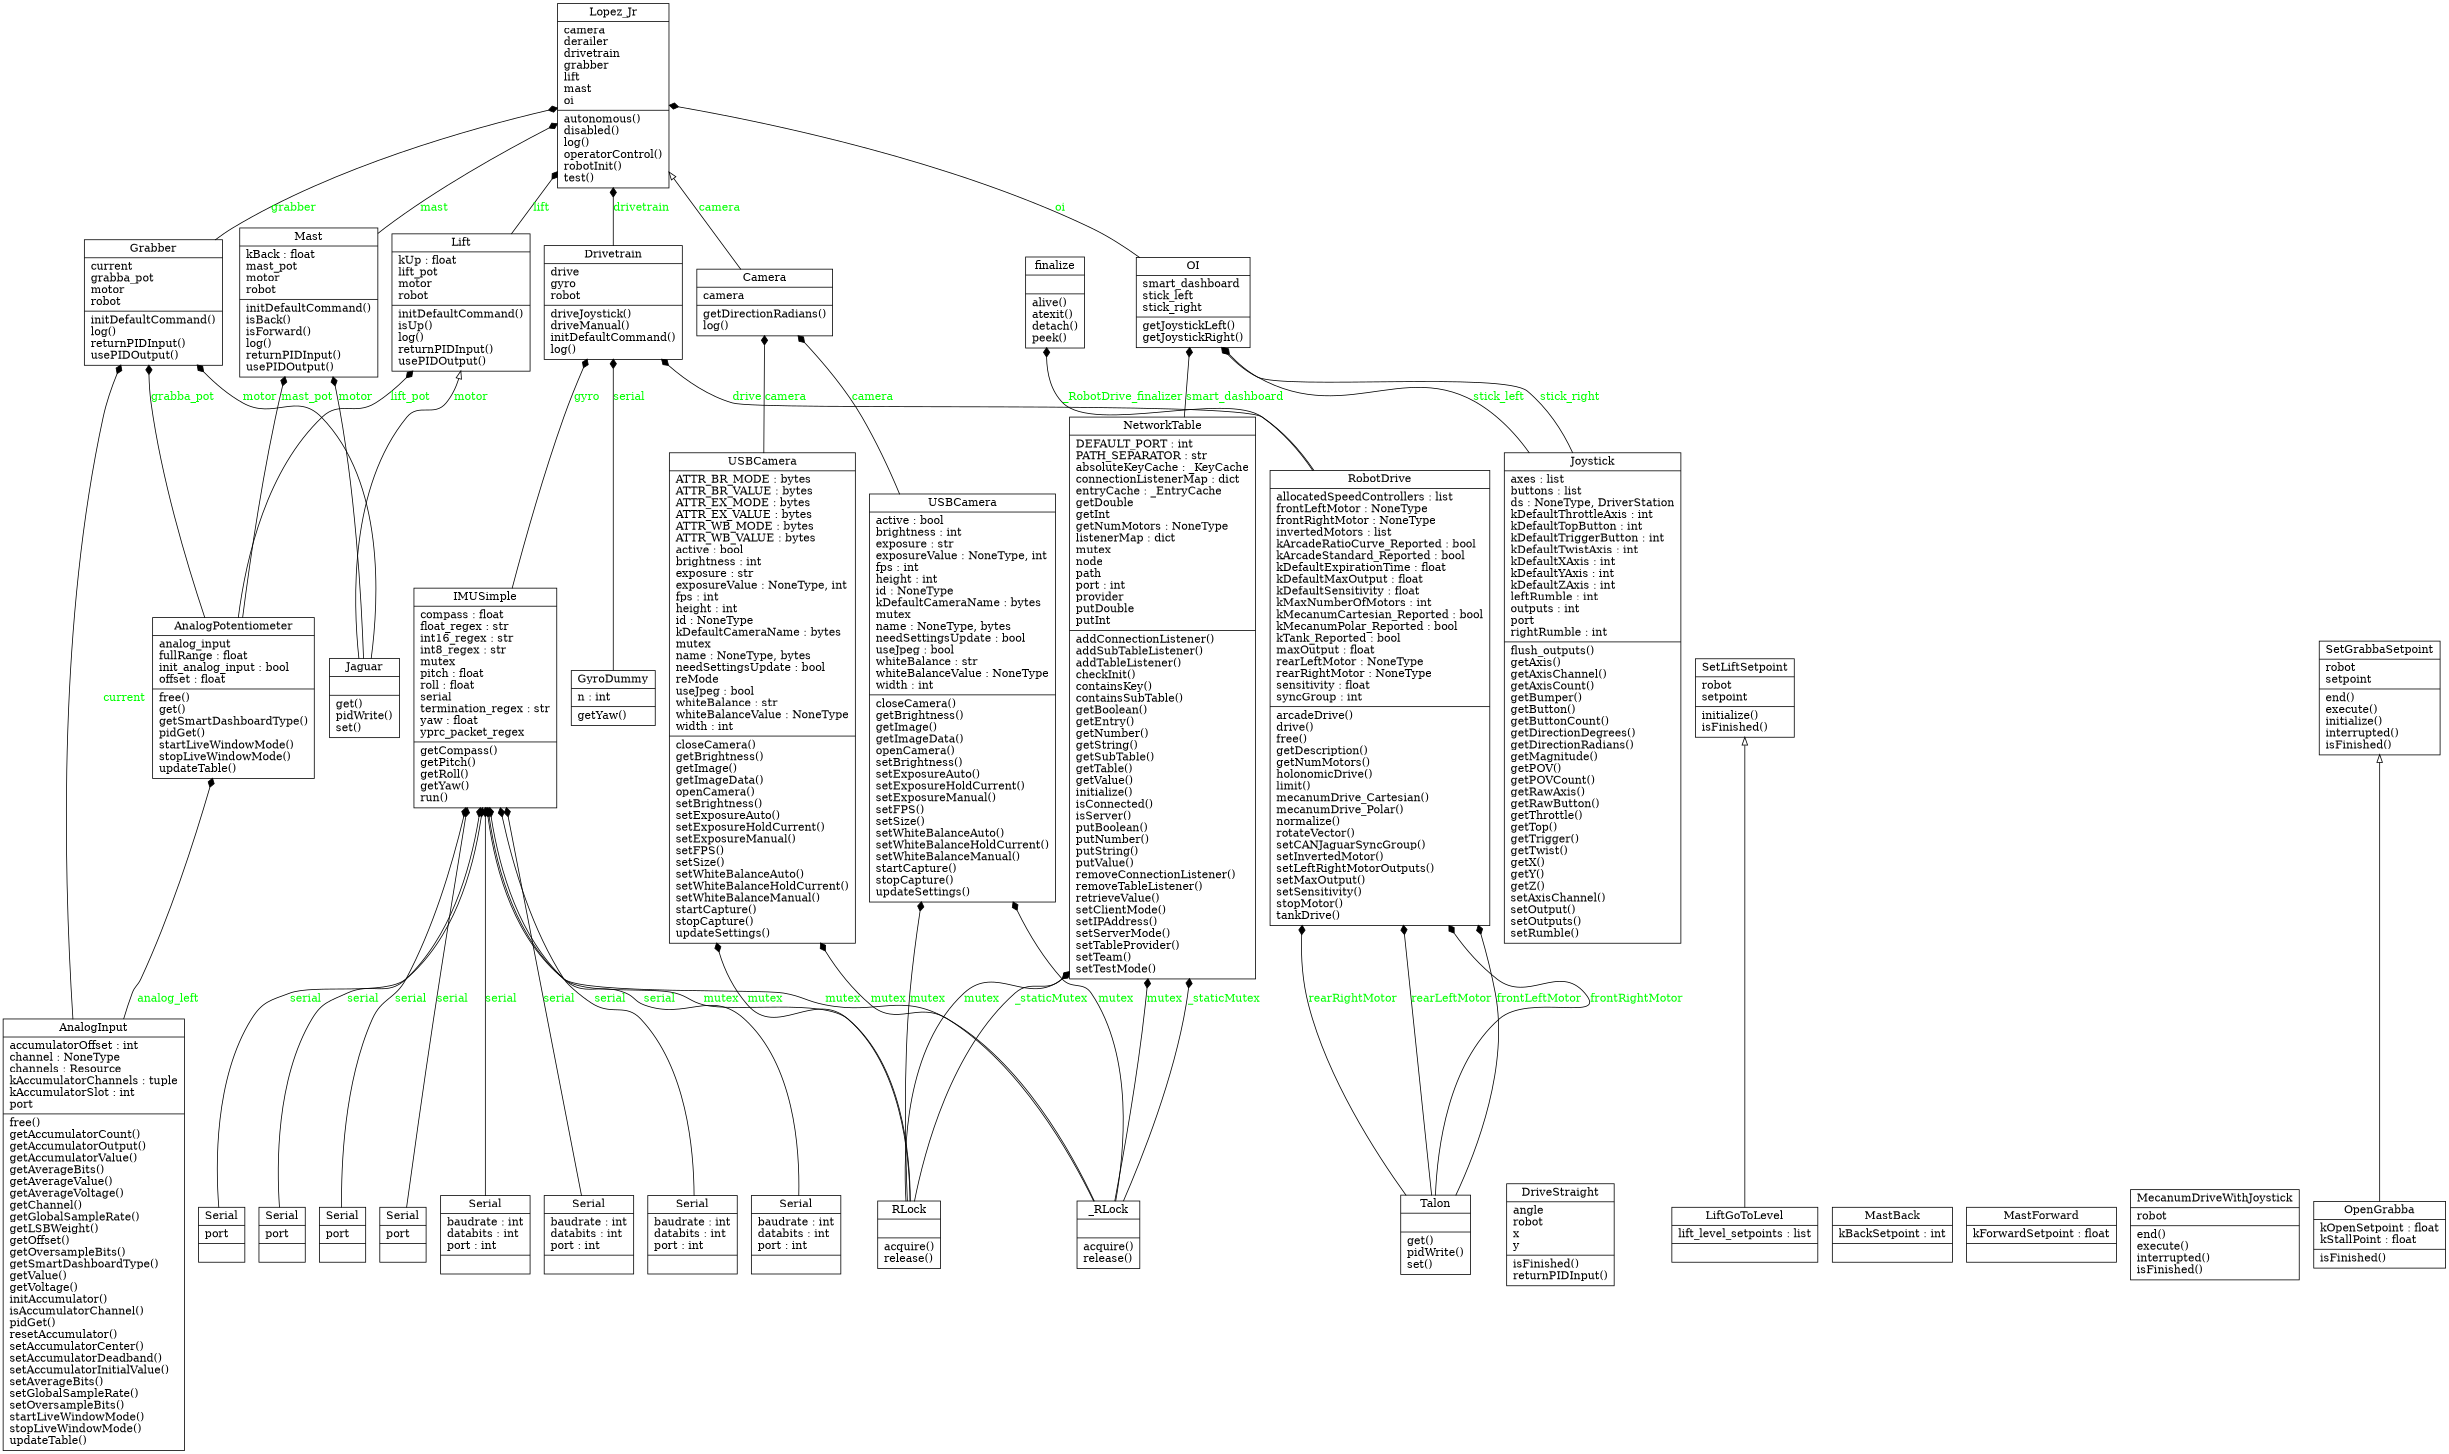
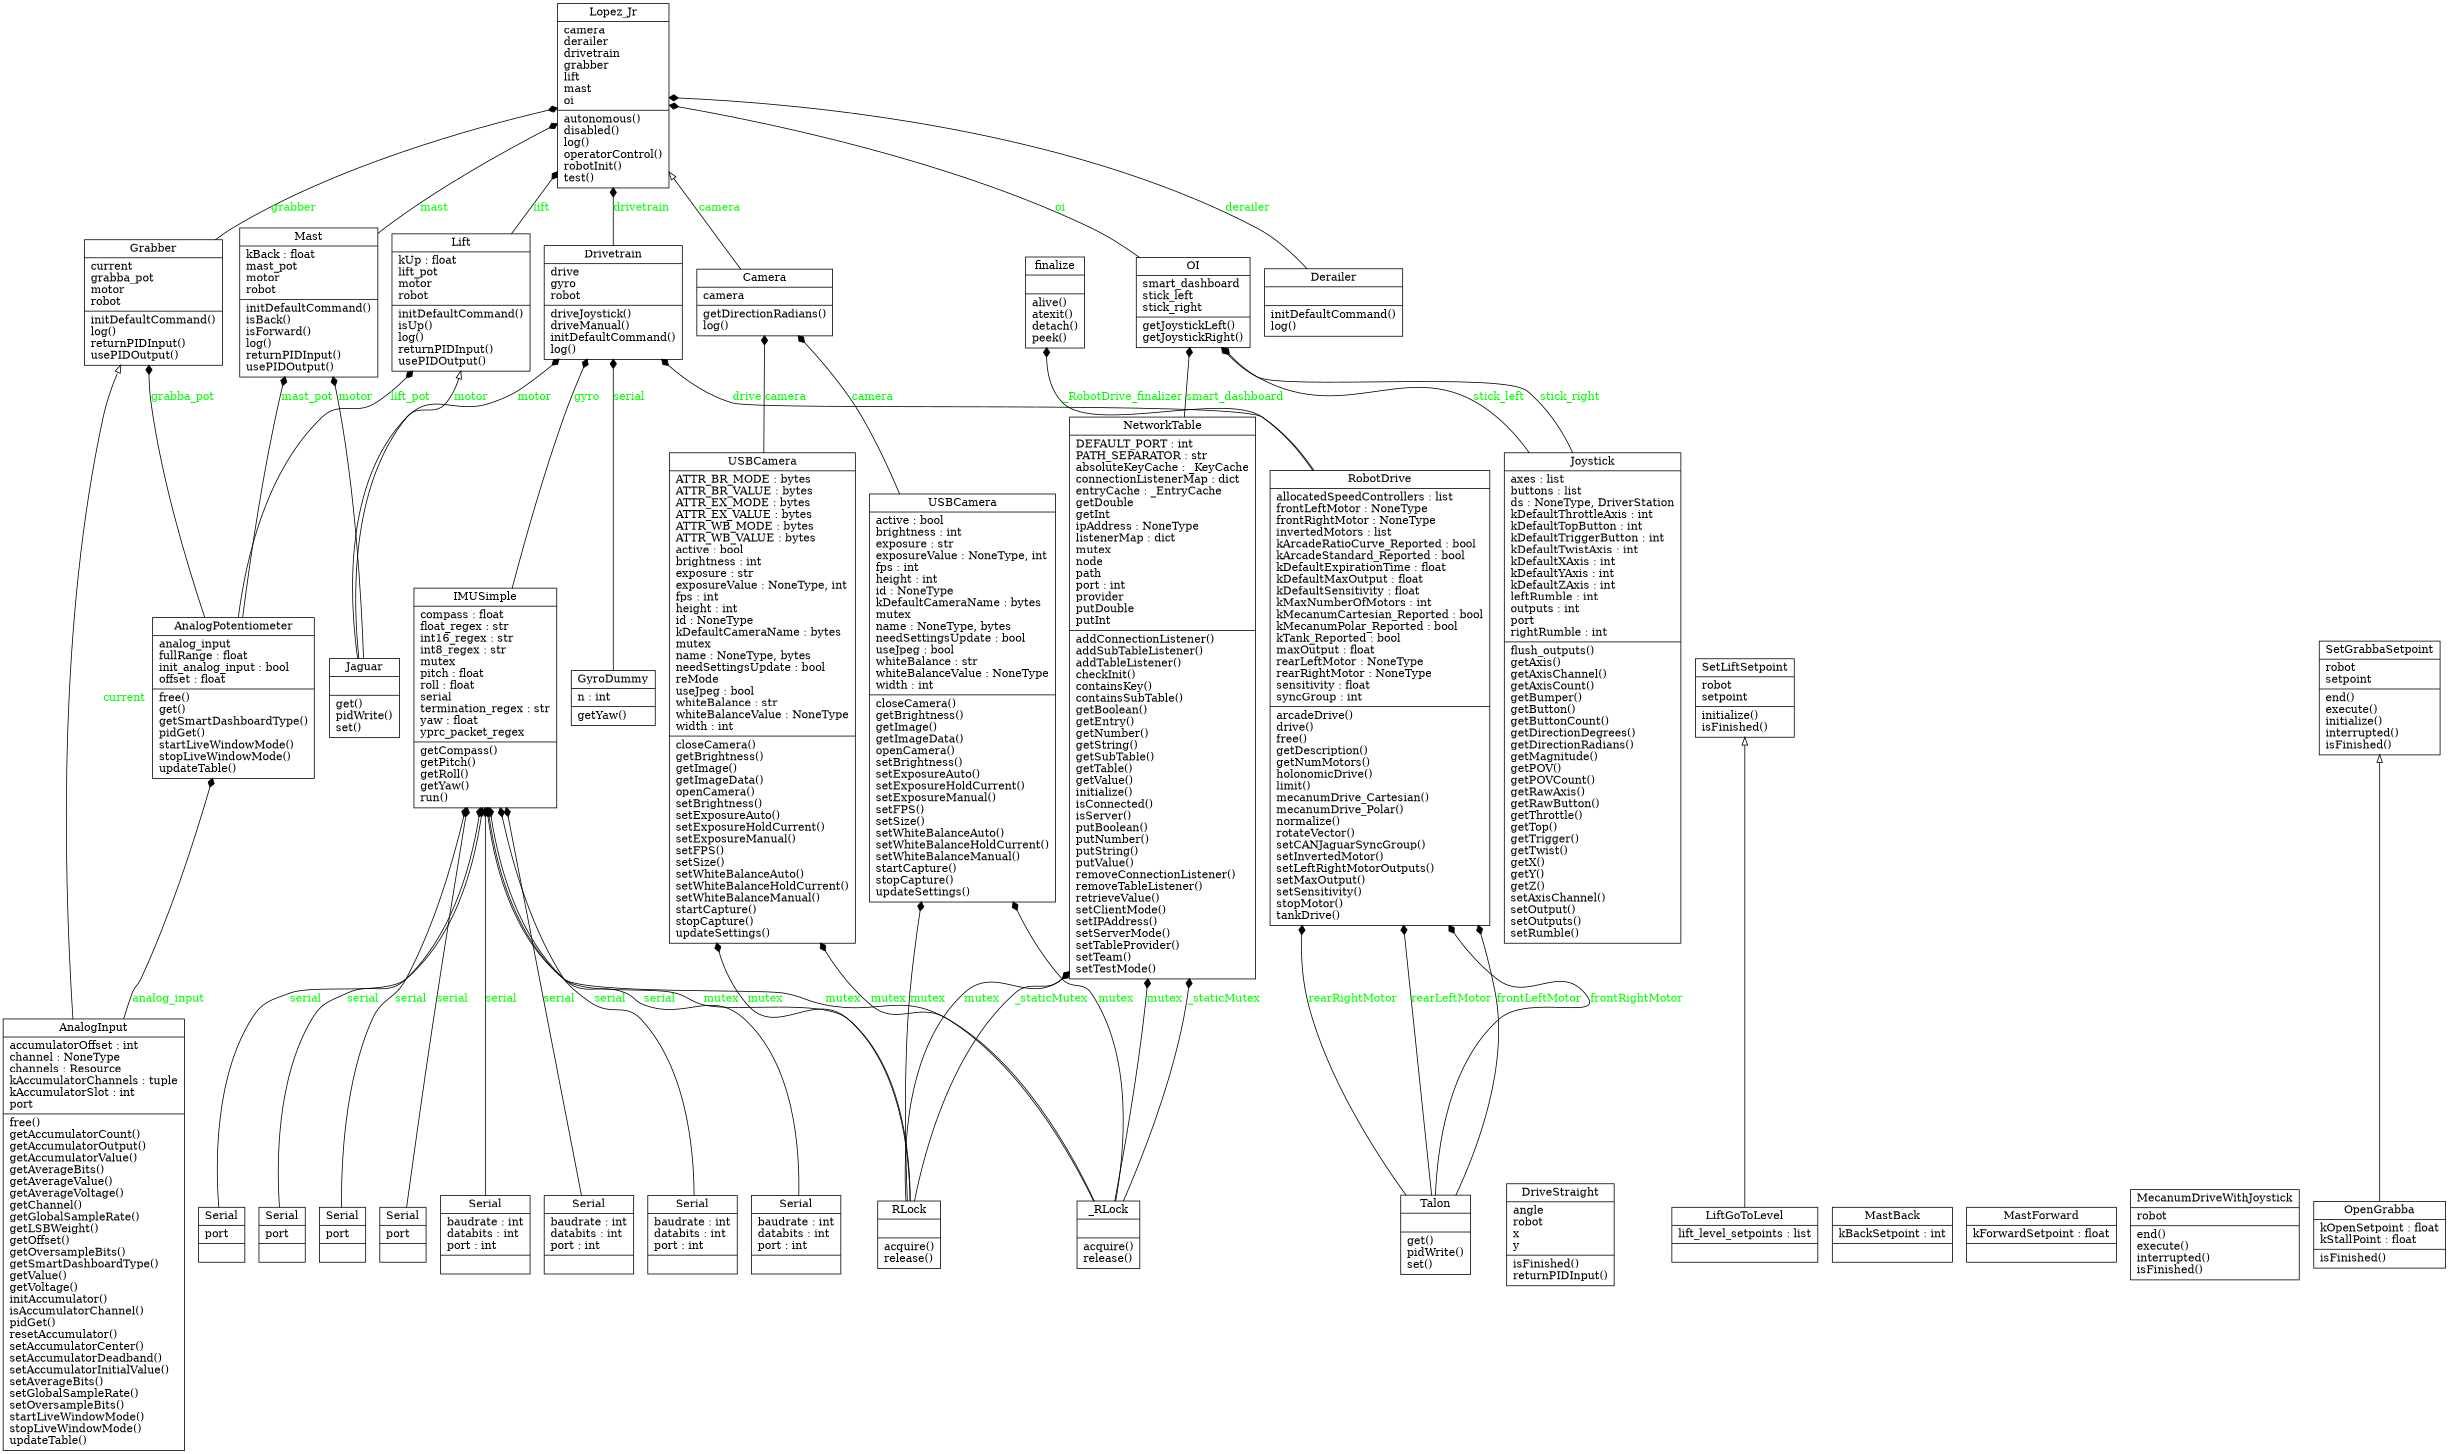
none -> (1334, 303)
(354, 468) -> (429, 405)
(1152, 527) -> (1137, 527)
(70, 694) -> (70, 694)
(168, 999) -> (168, 999)
